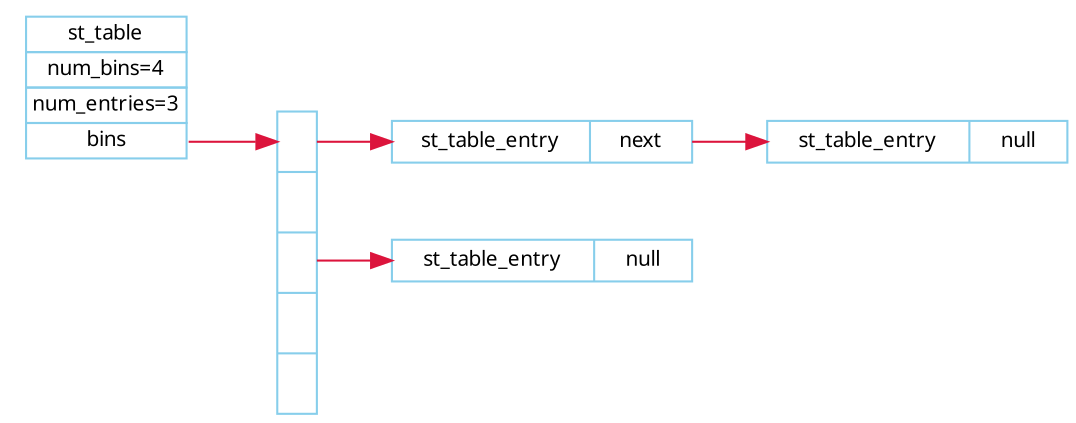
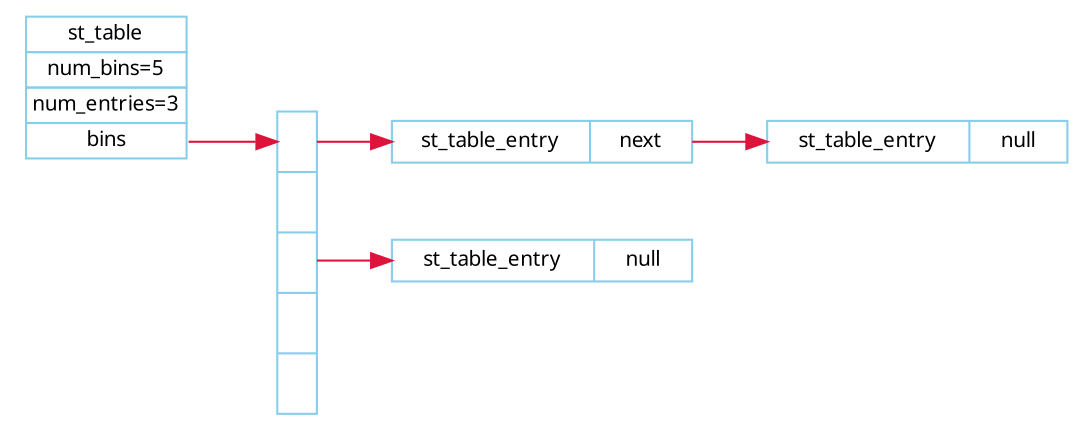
(106, 69) -> (106, 69)
